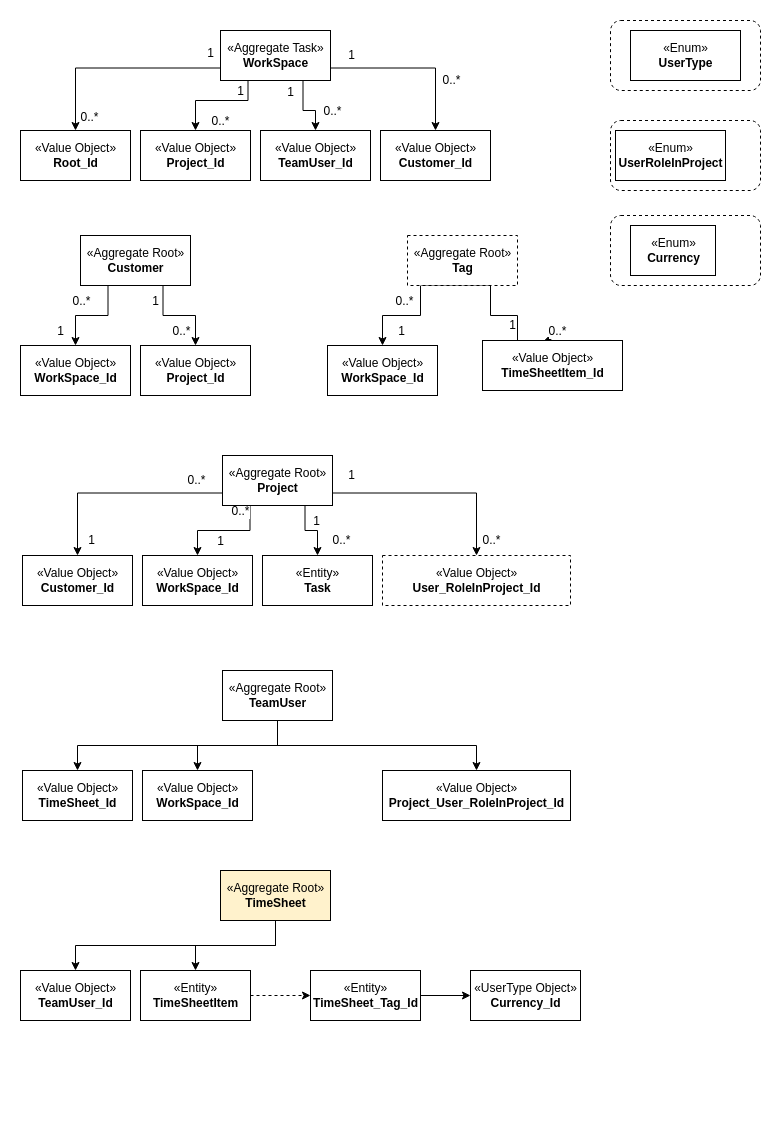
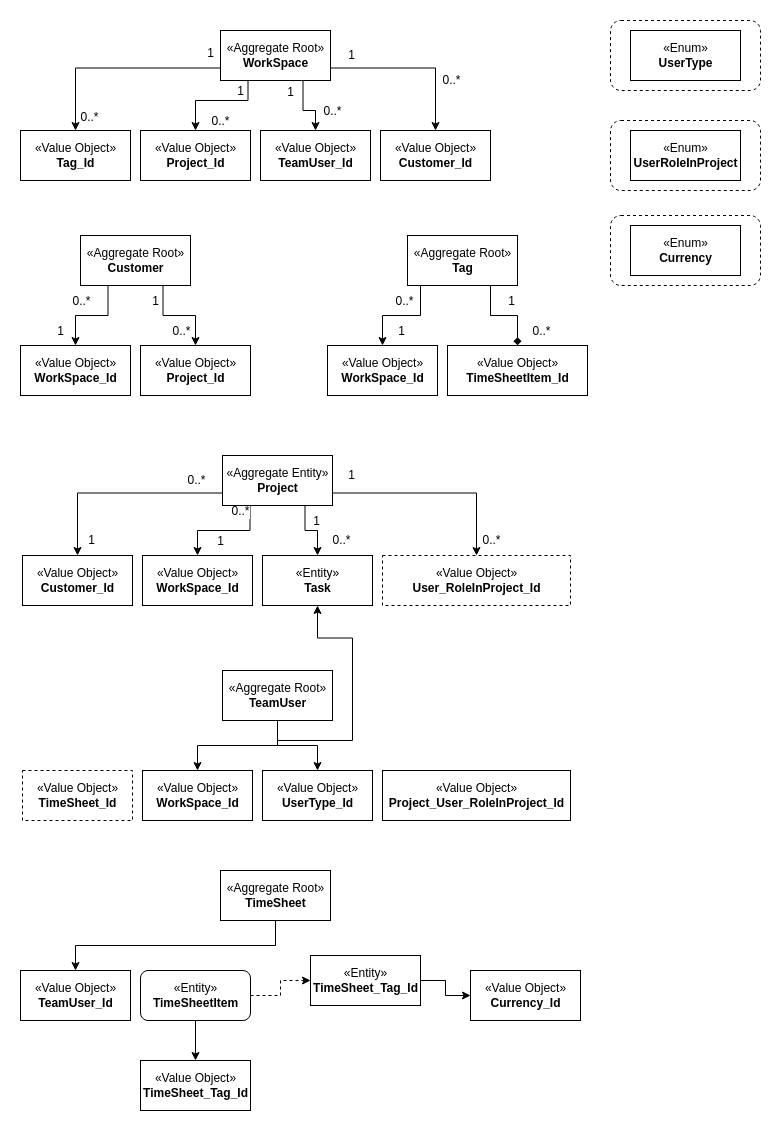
(276, 56) -> (276, 56)
(76, 156) -> (76, 156)
(671, 156) -> (686, 156)
(673, 251) -> (686, 251)
(463, 261) -> (463, 261)
(553, 366) -> (518, 371)
(278, 481) -> (278, 481)
(128, 746) -> none
(407, 746) -> (353, 695)
none -> (318, 755)
(78, 796) -> (78, 796)
none -> (318, 796)
(276, 896) -> (276, 896)
(196, 955) -> none
(196, 996) -> (196, 996)
(366, 996) -> (366, 981)
(526, 996) -> (526, 996)
none -> (196, 1037)
none -> (196, 1086)
